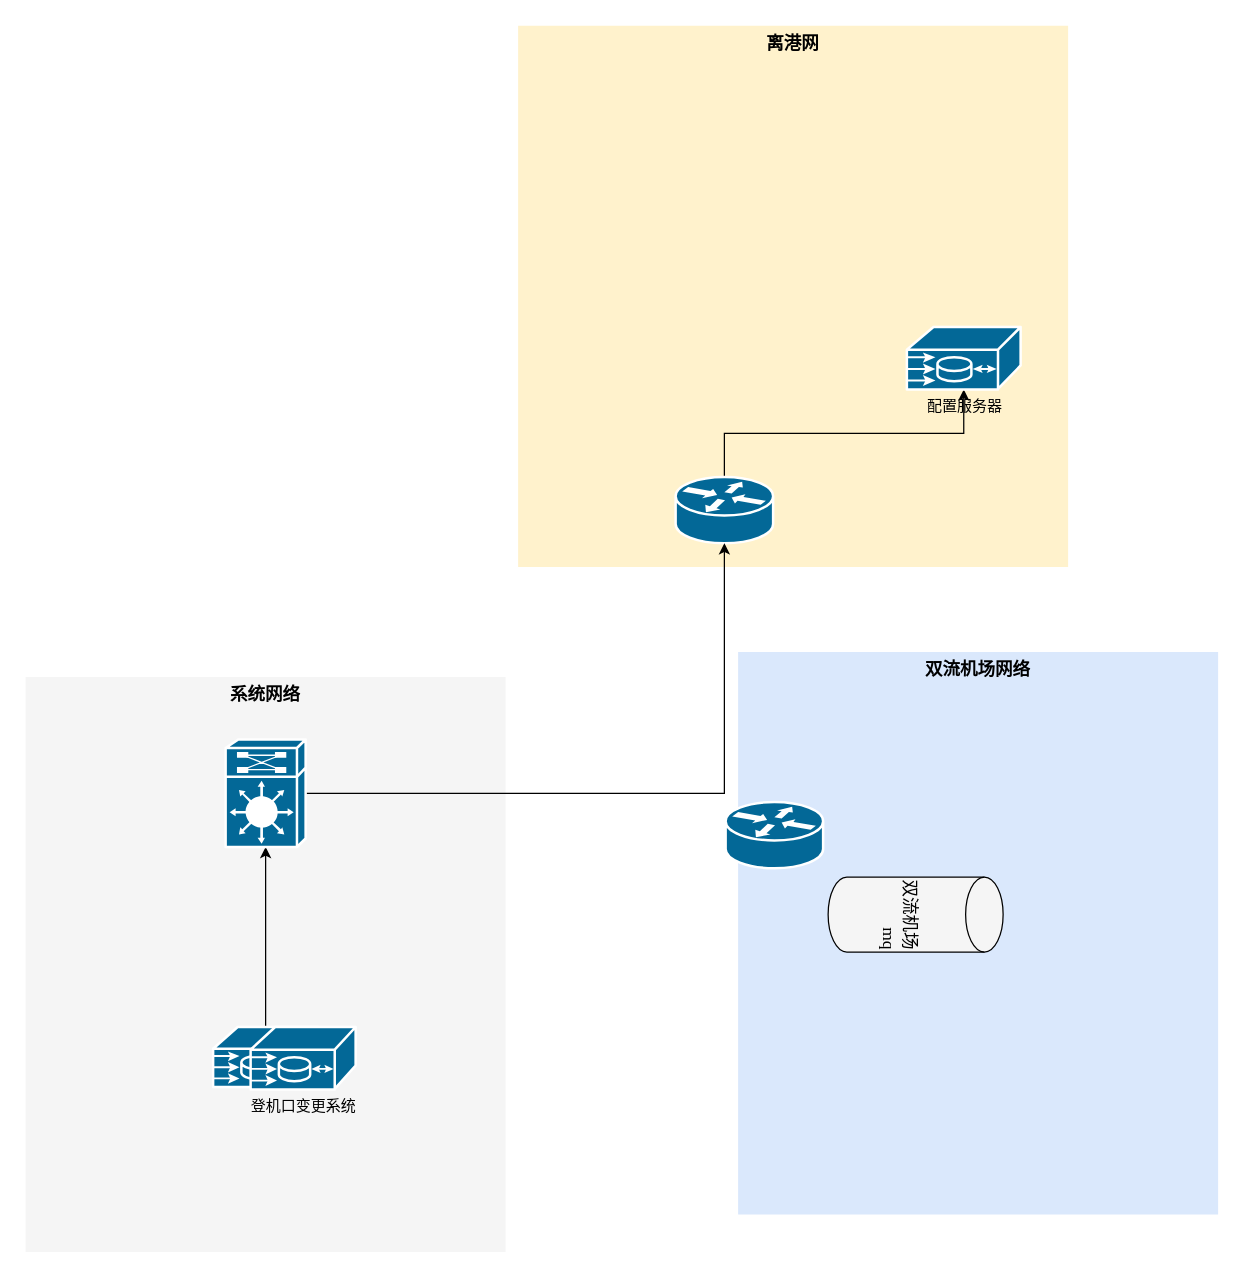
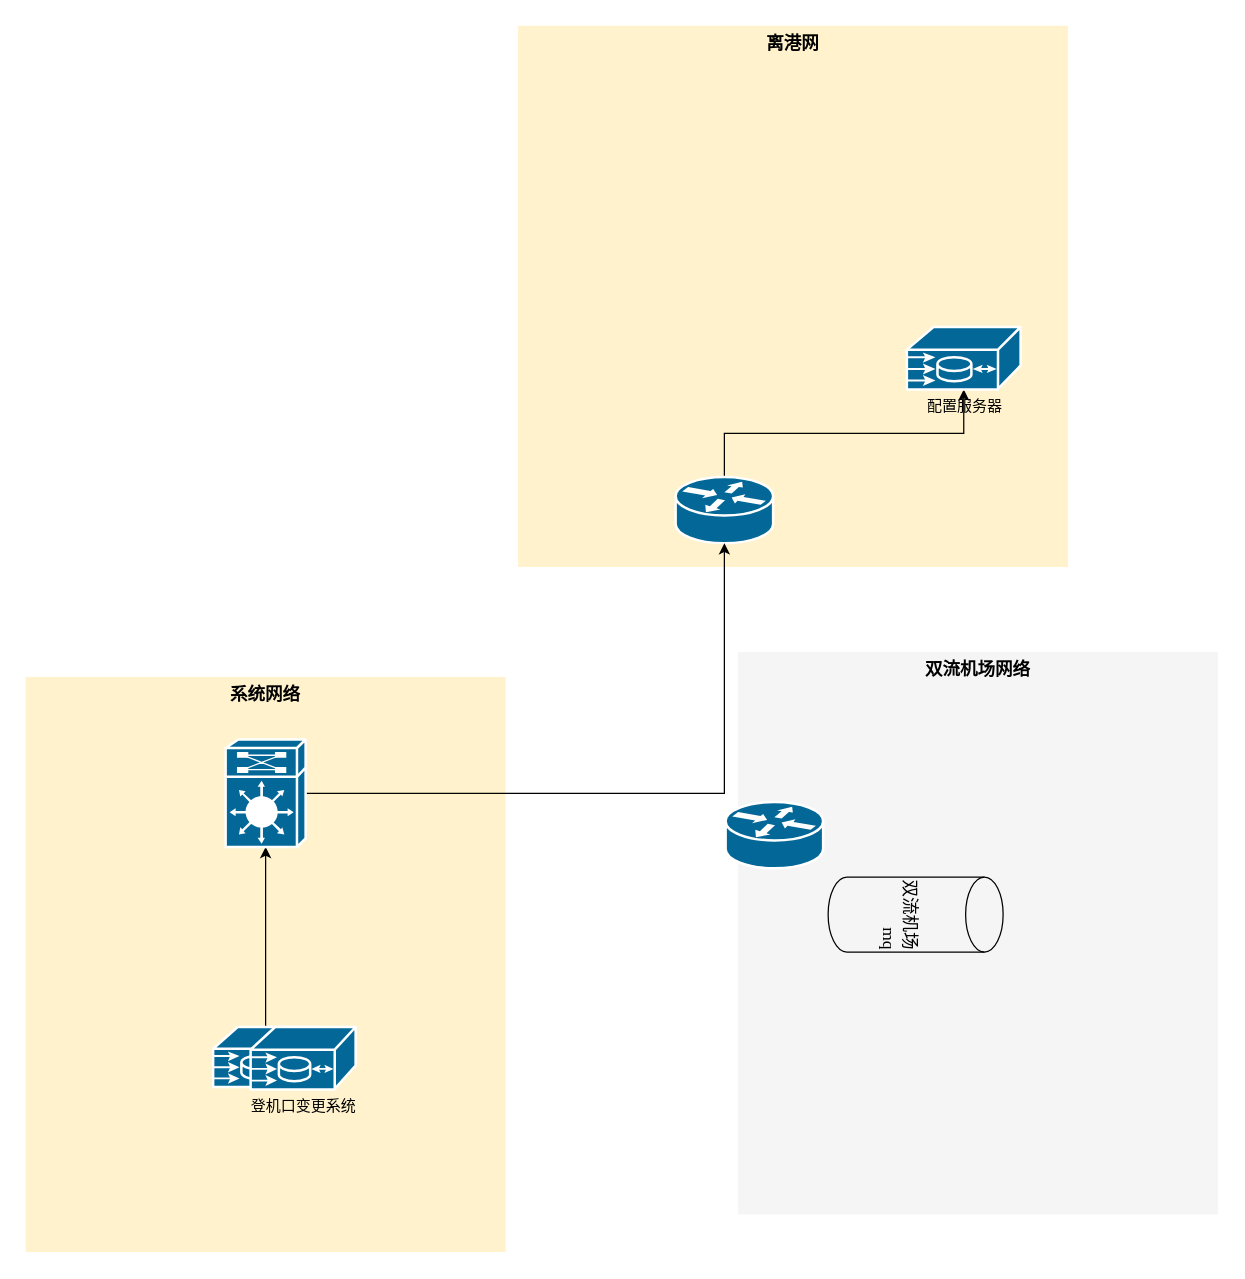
(978, 933) -> (978, 933)
(266, 964) -> (266, 964)
